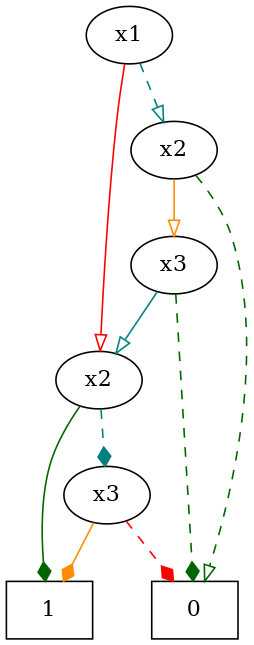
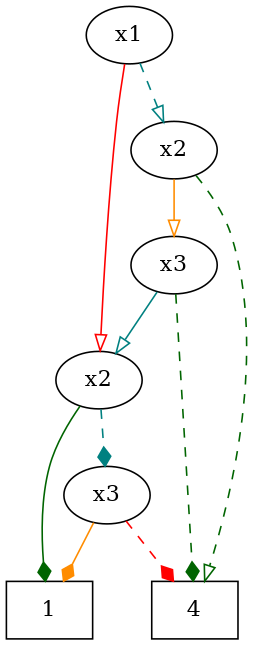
(195, 610) -> (195, 610)
